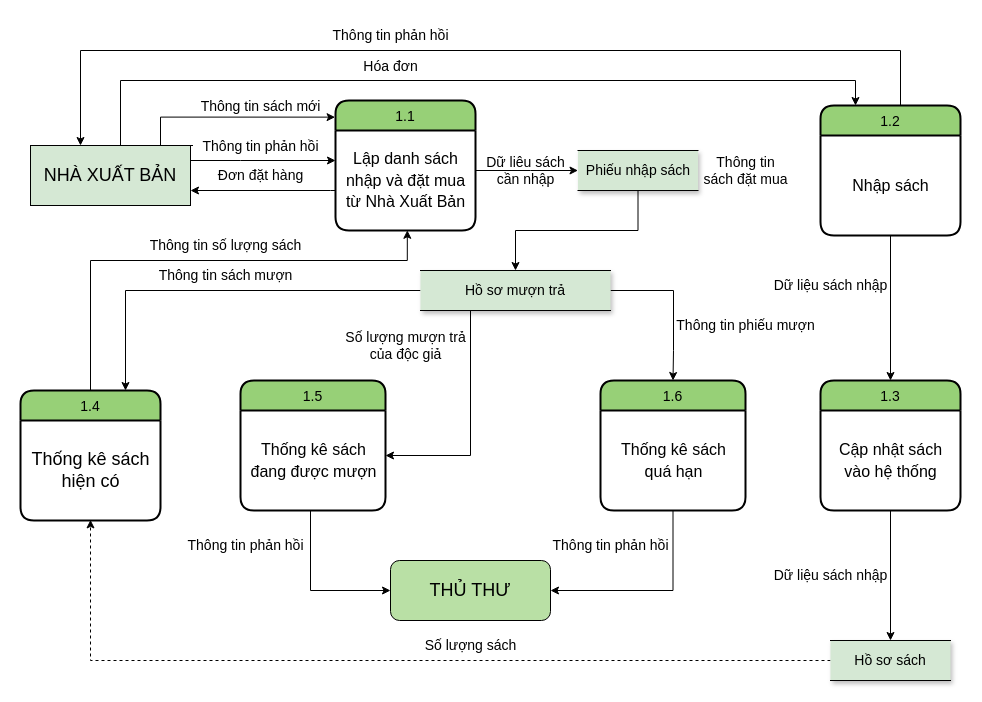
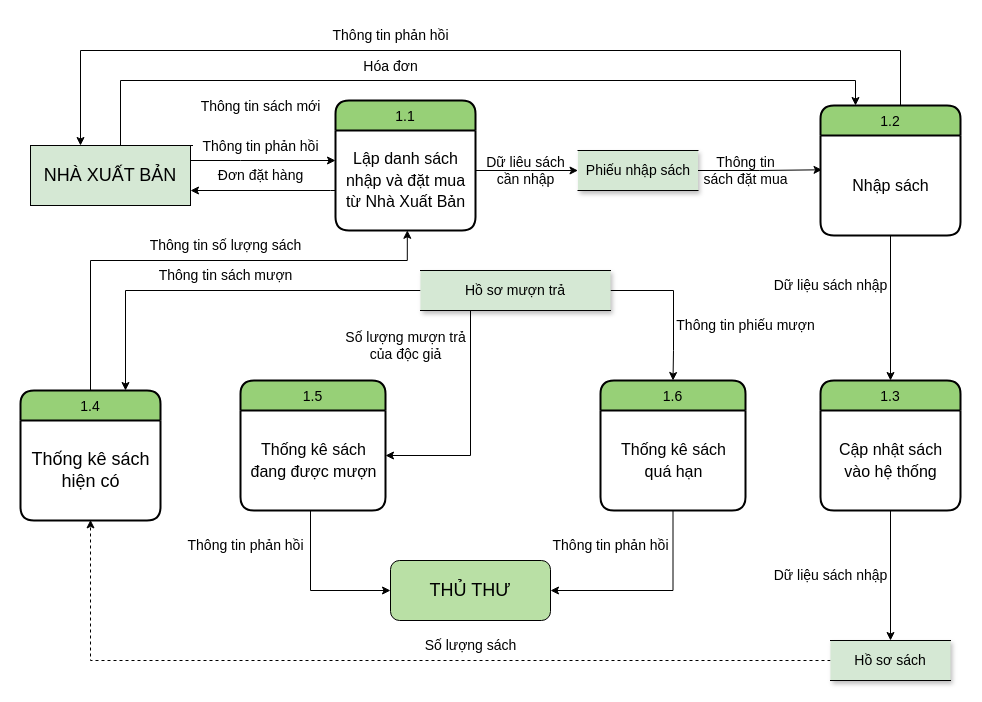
(232, 117) -> none
(578, 231) -> (757, 171)
